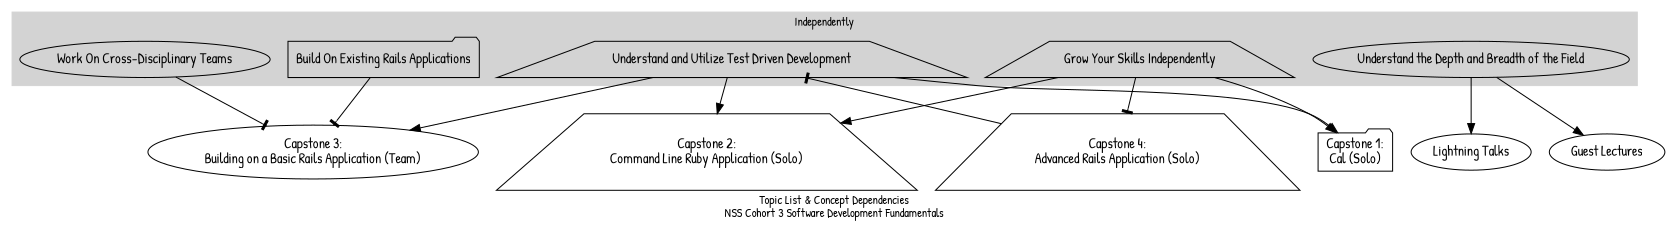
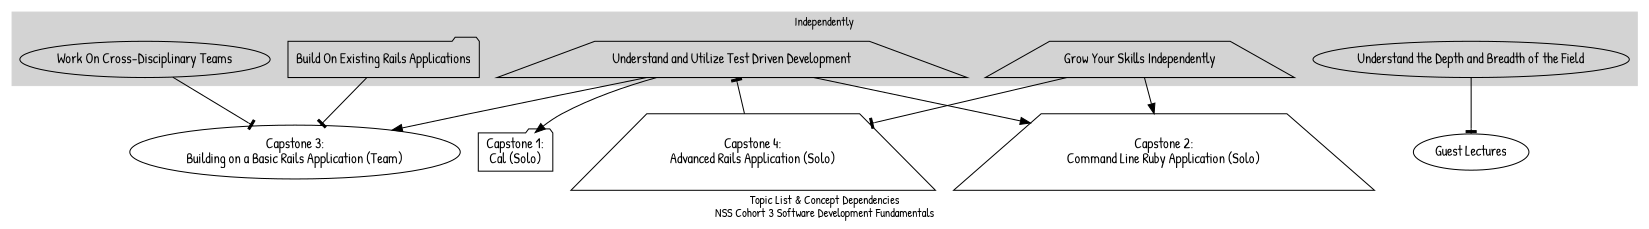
(1273, 97) -> none
(1536, 104) -> (1471, 103)
(1471, 152) -> none
